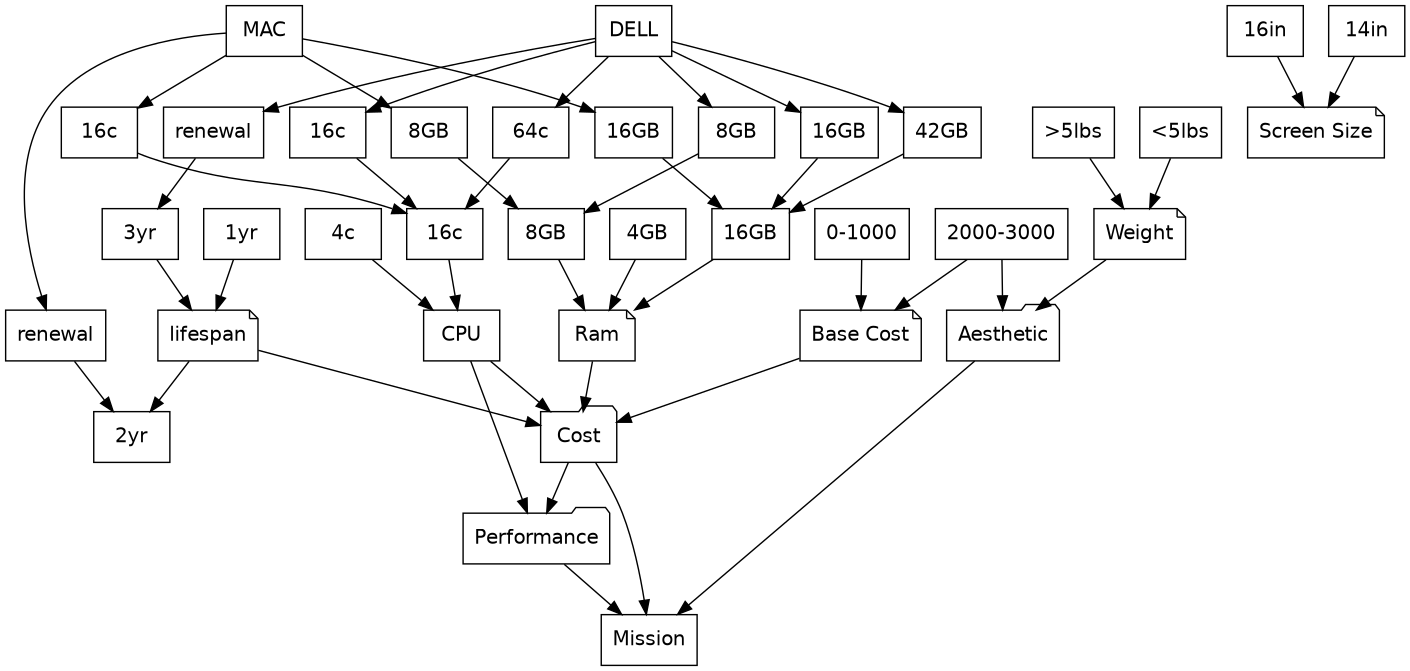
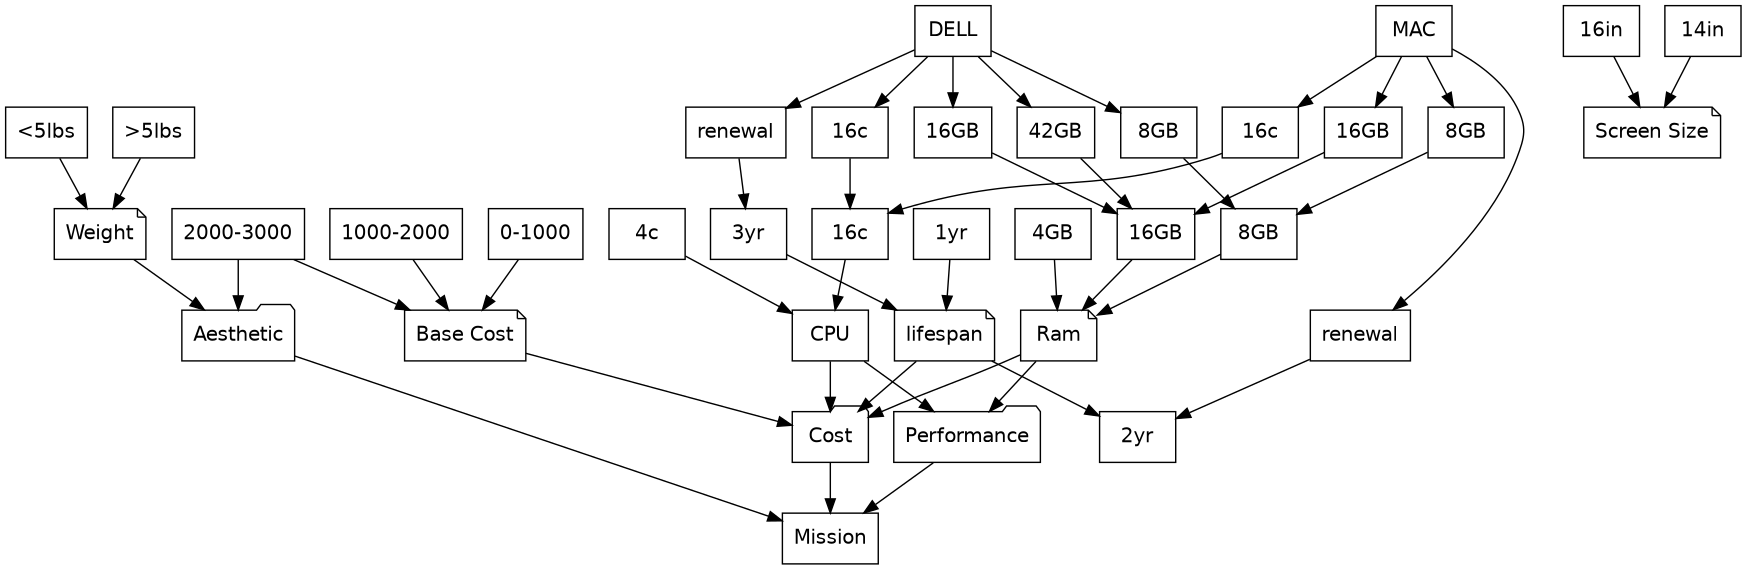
(531, 133) -> none
none -> (396, 234)
(560, 481) -> (1016, 383)
